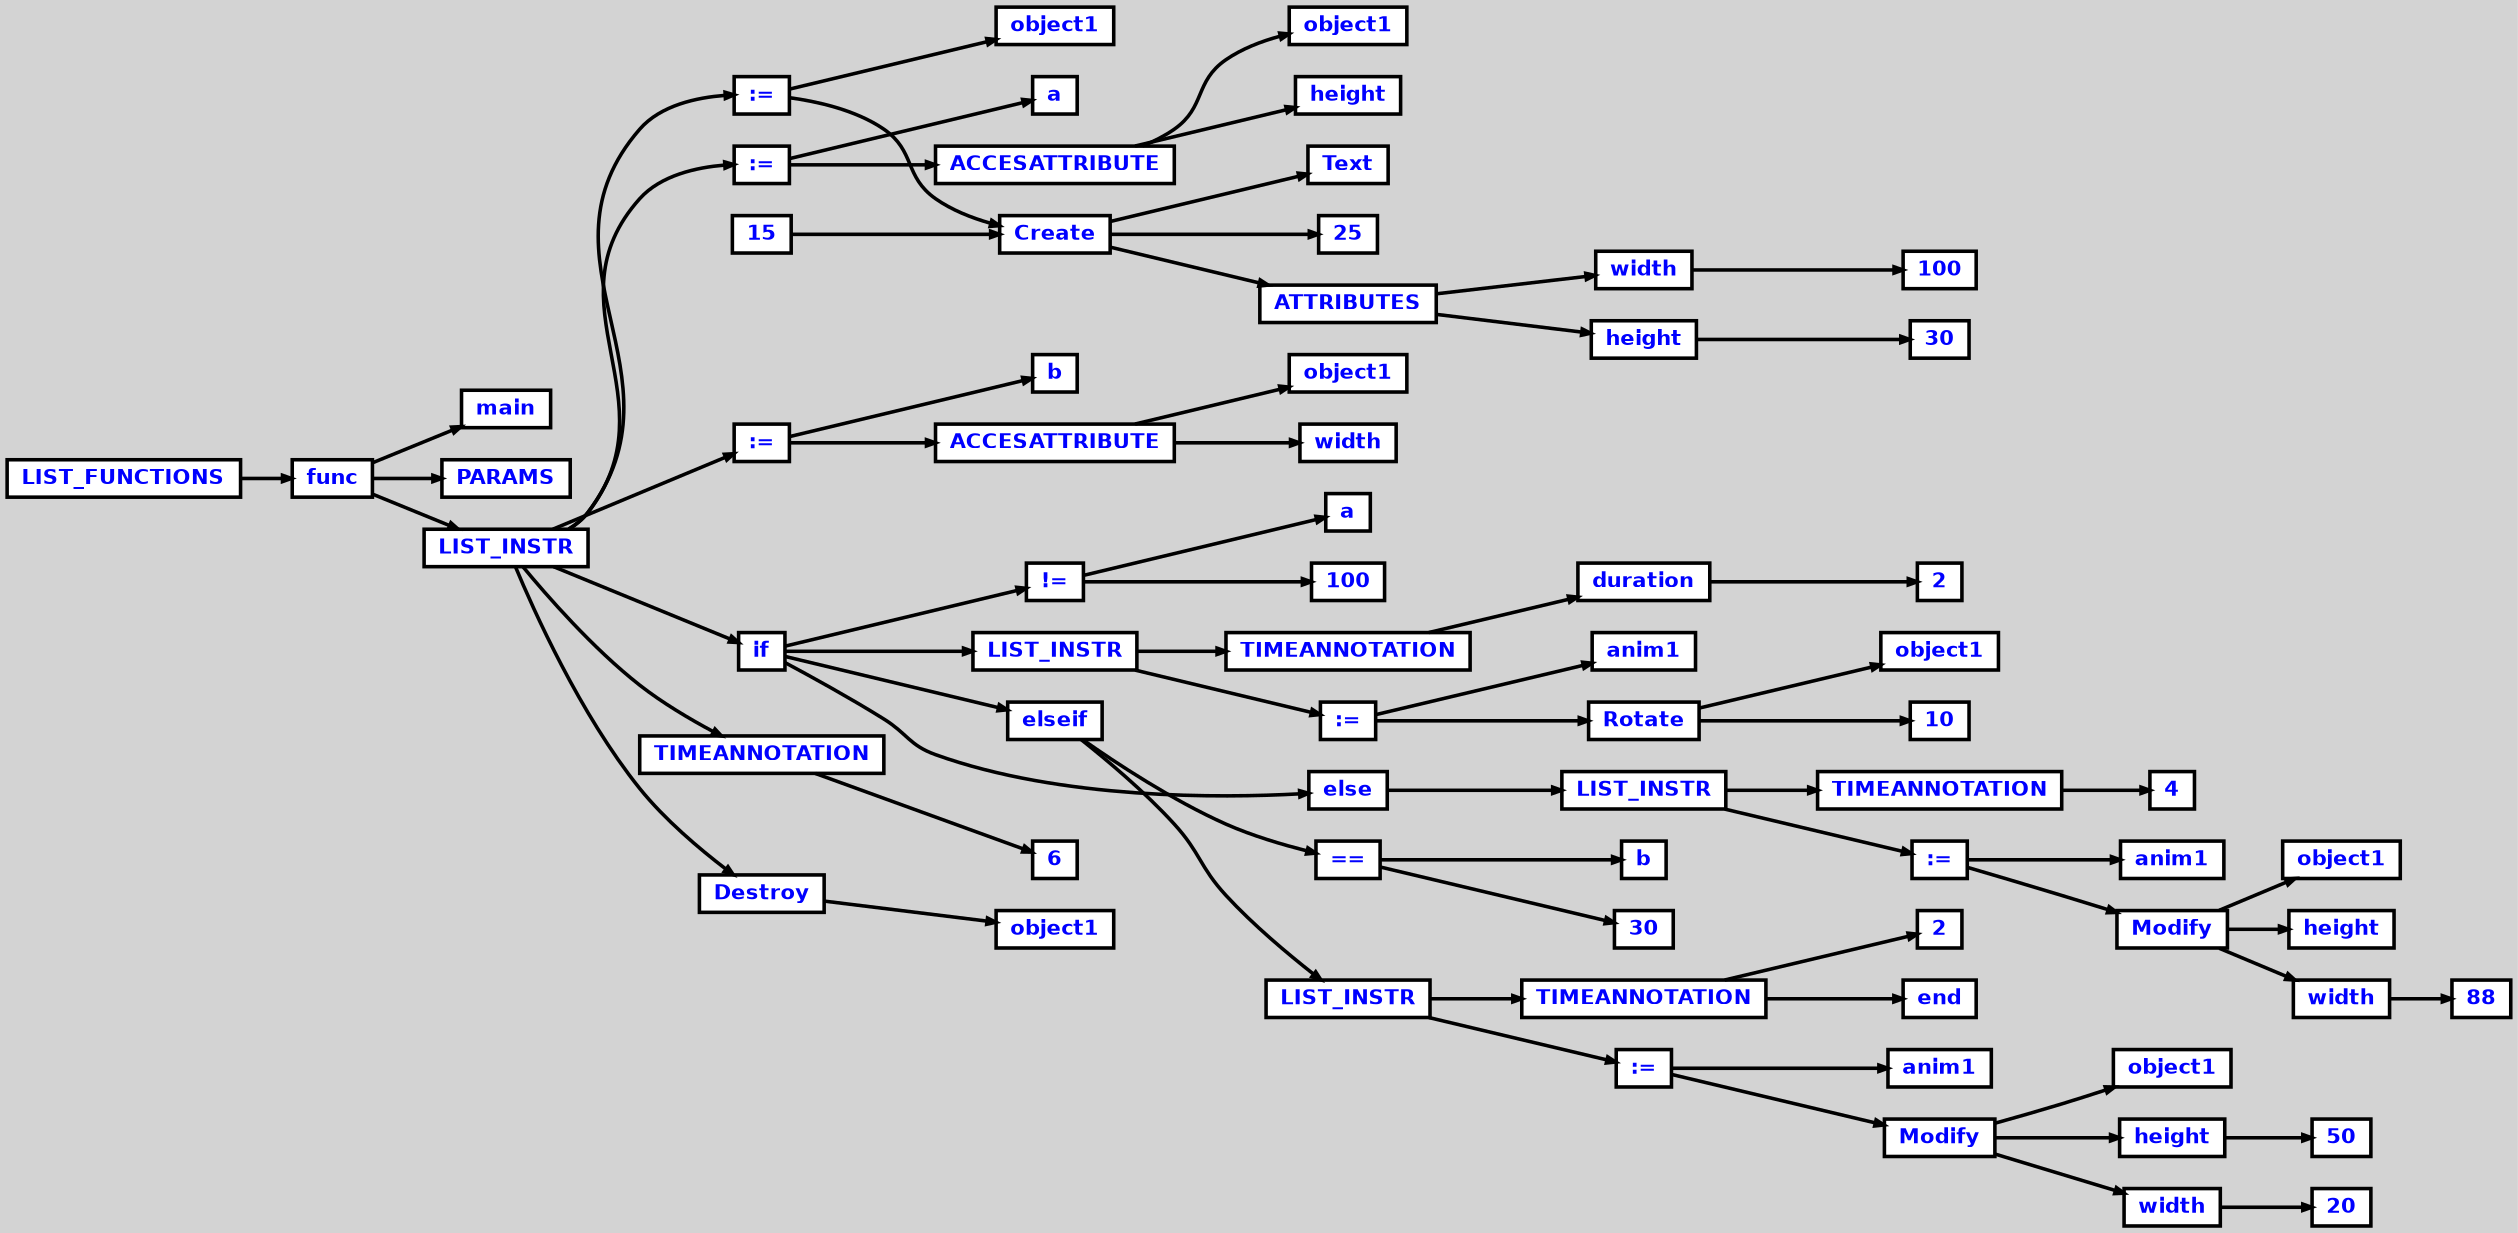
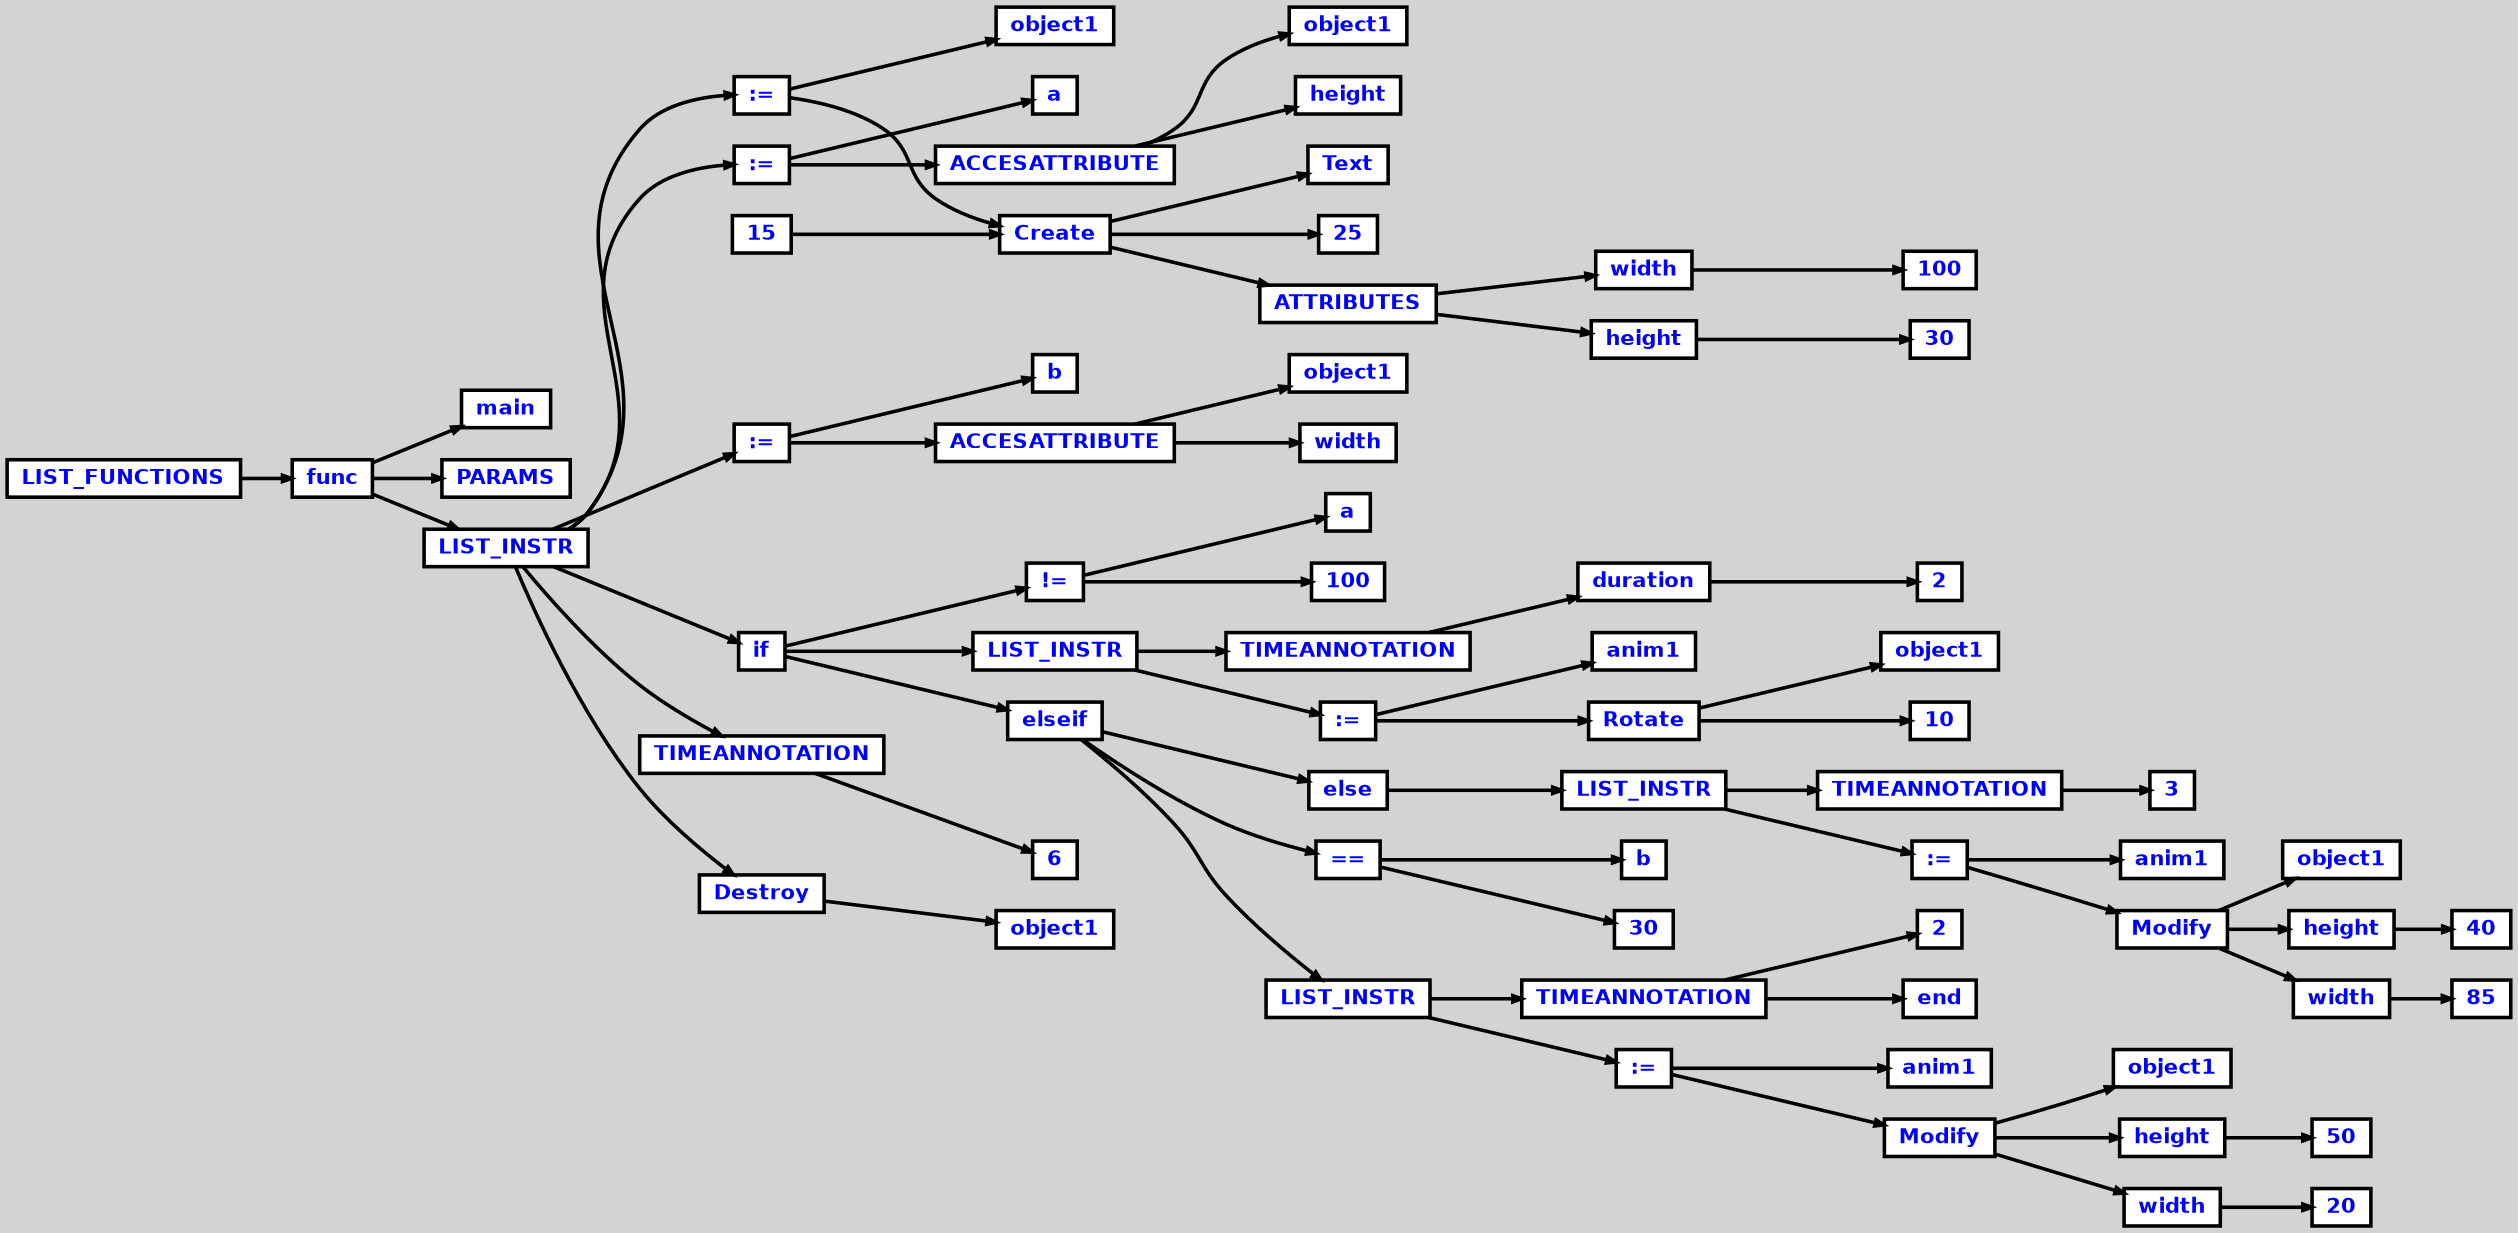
(1028, 779) -> (1201, 755)
(2172, 790) -> (2172, 790)
none -> (2481, 929)
(2481, 999) -> (2481, 999)
